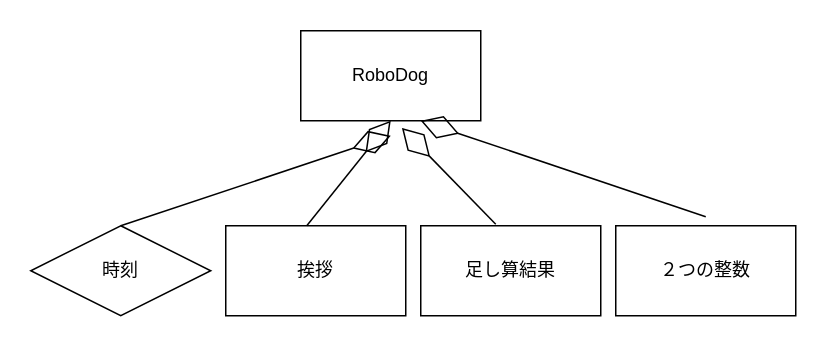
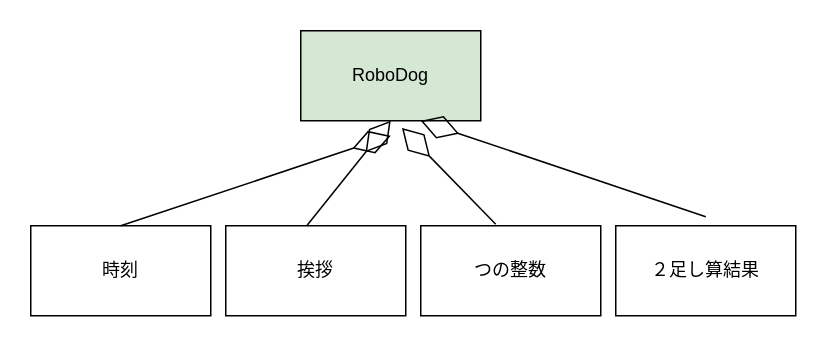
(391, 76) -> (391, 76)
(121, 271) -> (121, 271)
(511, 271) -> (511, 271)
(706, 271) -> (706, 271)
